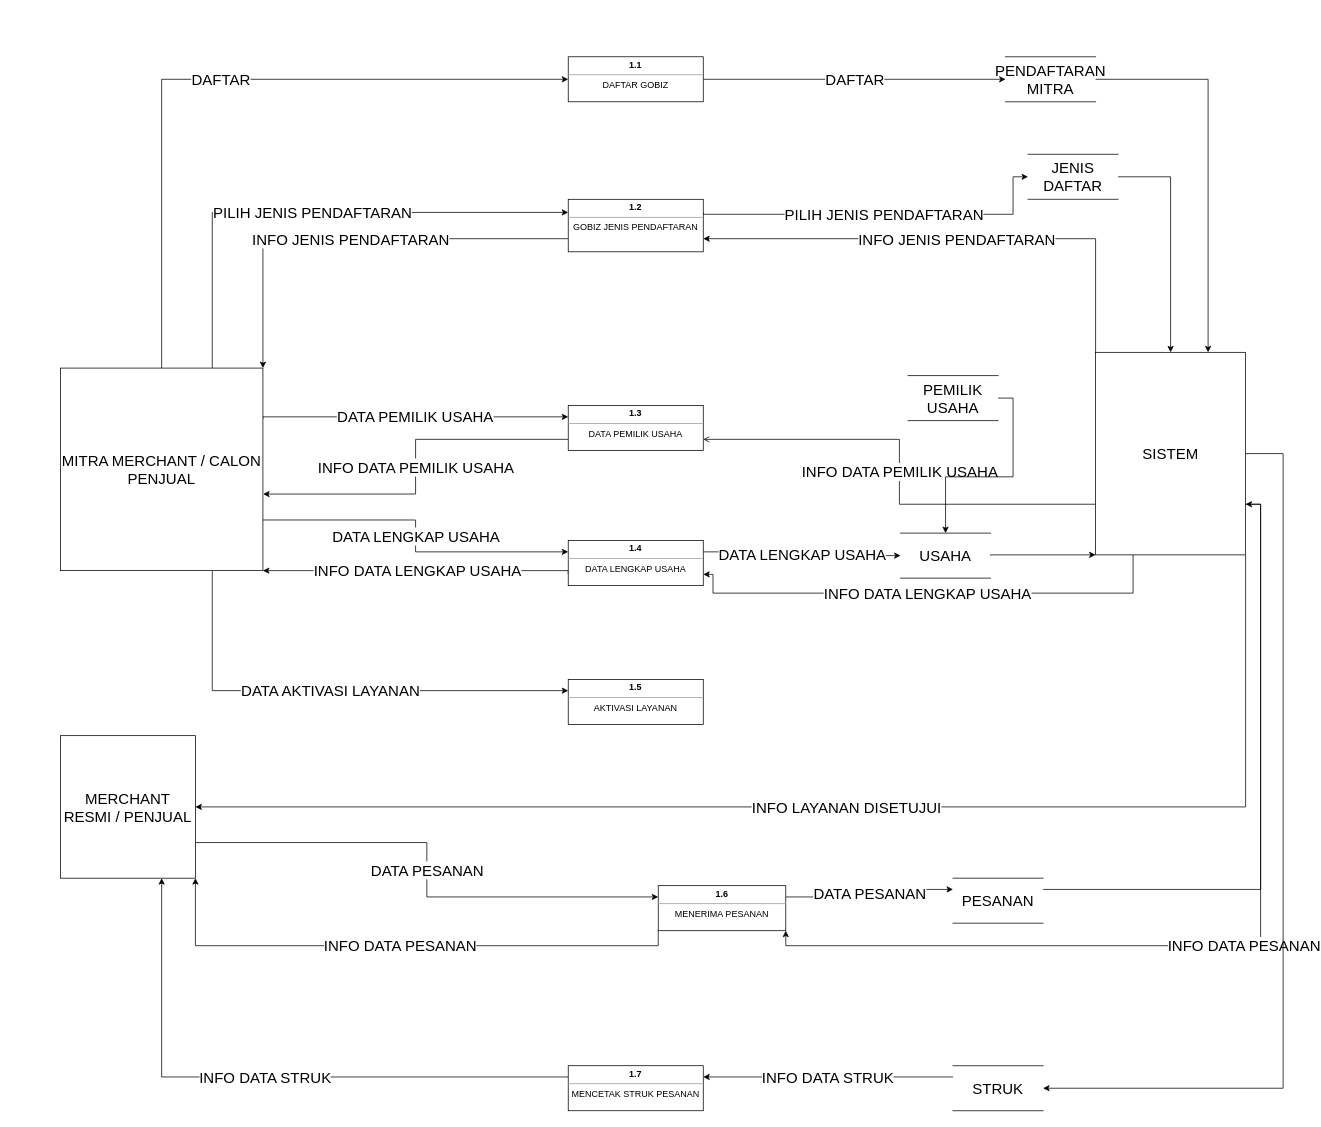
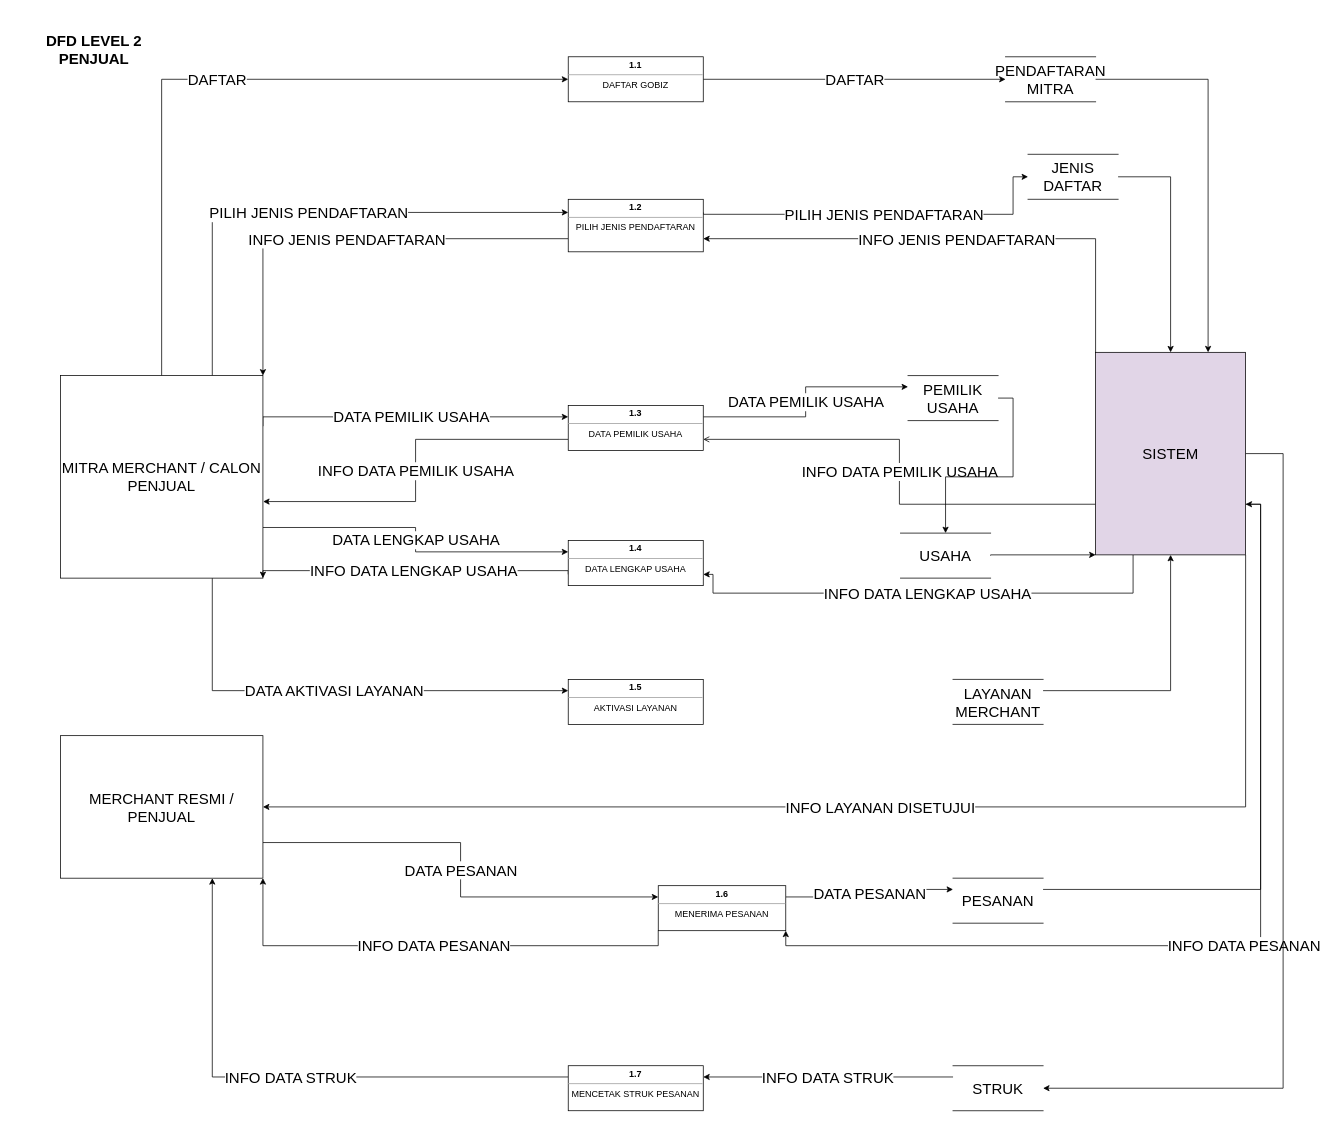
none -> (94, 49)
(624, 210) -> (624, 210)
none -> (838, 387)
(1170, 453) -> (1170, 453)
(162, 469) -> (162, 477)
(805, 555) -> none
none -> (1170, 688)
none -> (998, 702)
(128, 807) -> (162, 807)
